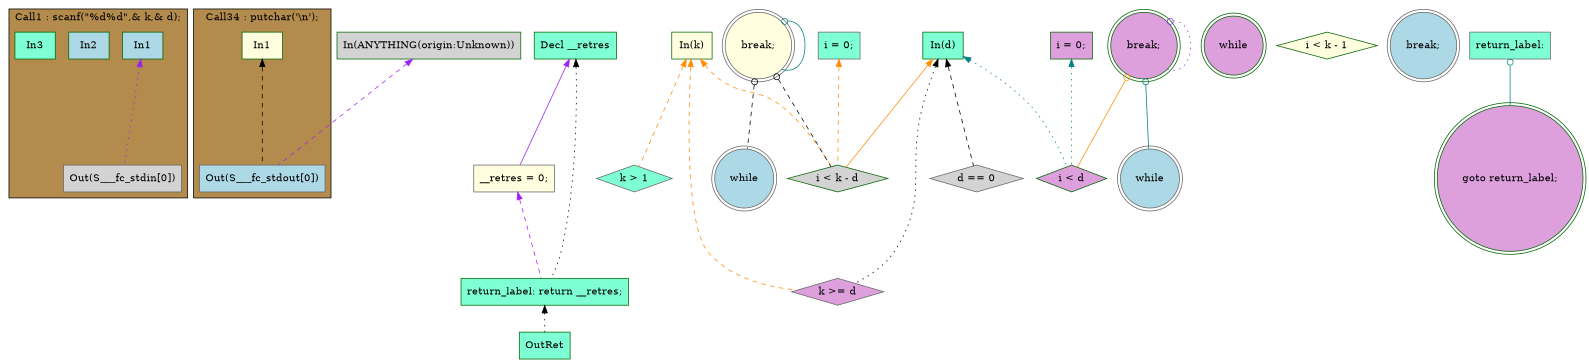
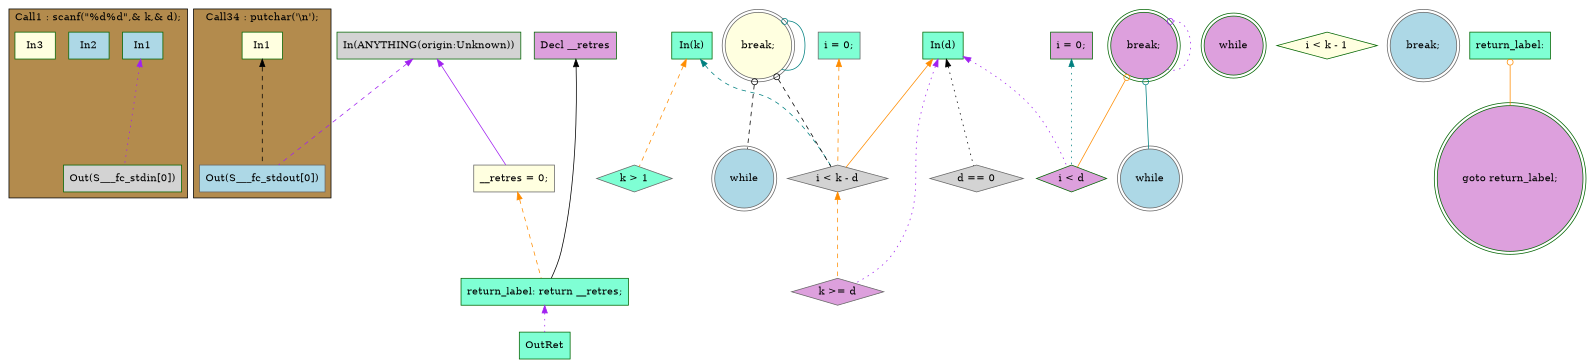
(35, 46) -> (35, 46)
(575, 46) -> (575, 46)
(692, 46) -> (692, 46)
(1510, 46) -> (1510, 46)
(1510, 85) -> (1510, 85)
(778, 103) -> (778, 103)
(1029, 104) -> (1029, 104)
(543, 116) -> (474, 115)
(961, 116) -> (961, 116)
(573, 174) -> (573, 174)
(123, 179) -> (123, 179)
(838, 179) -> (838, 179)
(916, 185) -> (916, 185)
(694, 210) -> (838, 239)
(530, 239) -> (530, 239)
(545, 322) -> (545, 322)
